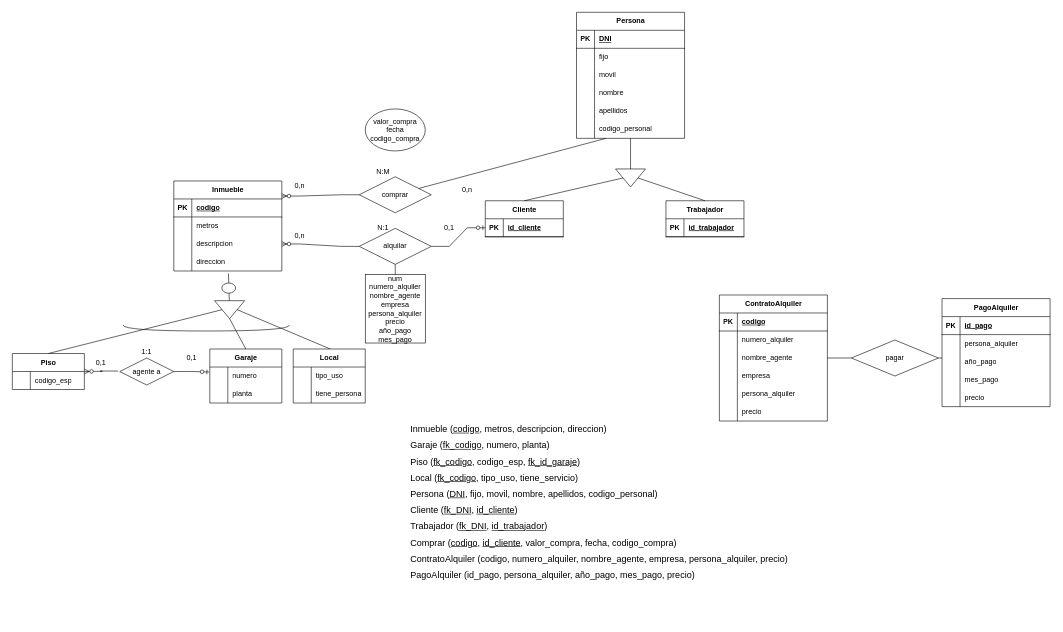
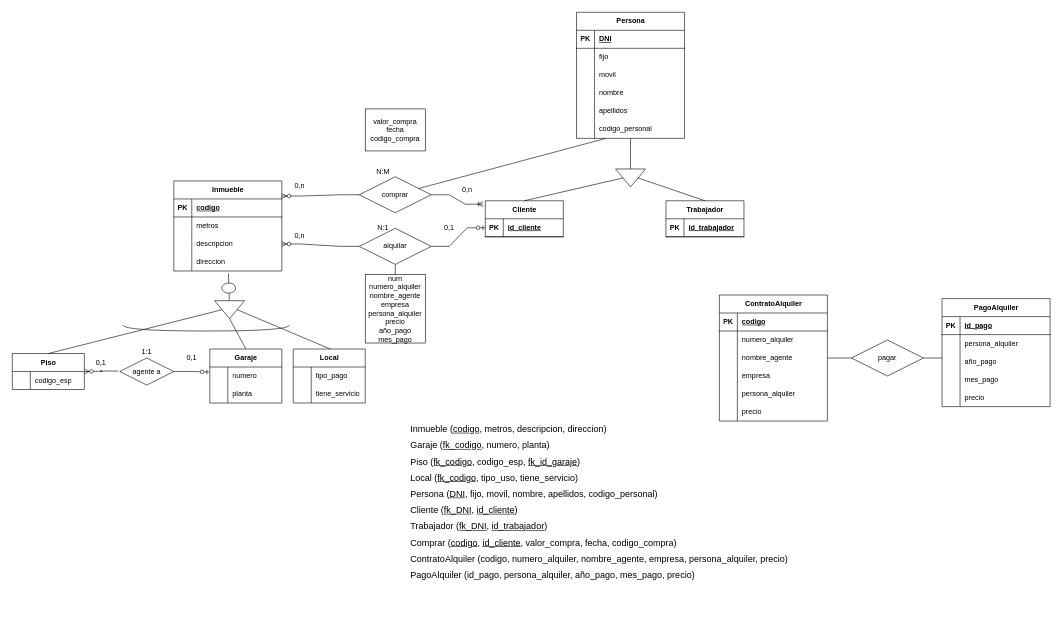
(395, 130) -> (395, 130)
none -> (449, 195)
(895, 358) -> (887, 358)
(331, 376) -> (333, 376)
(341, 394) -> (341, 394)
